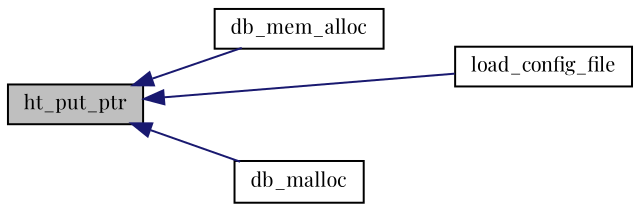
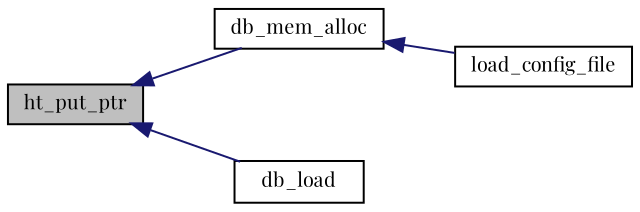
(309, 85) -> (429, 49)
(299, 182) -> (299, 182)
